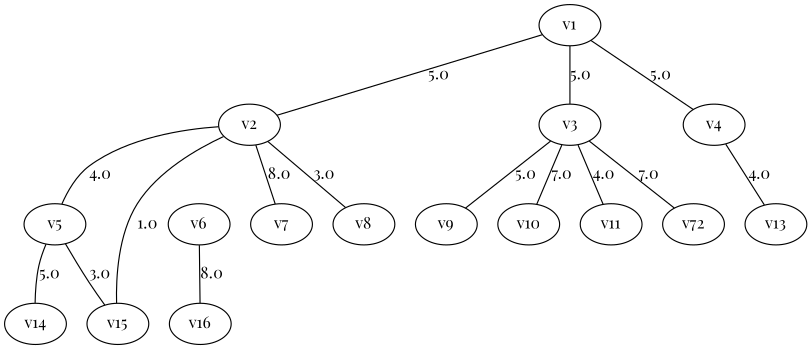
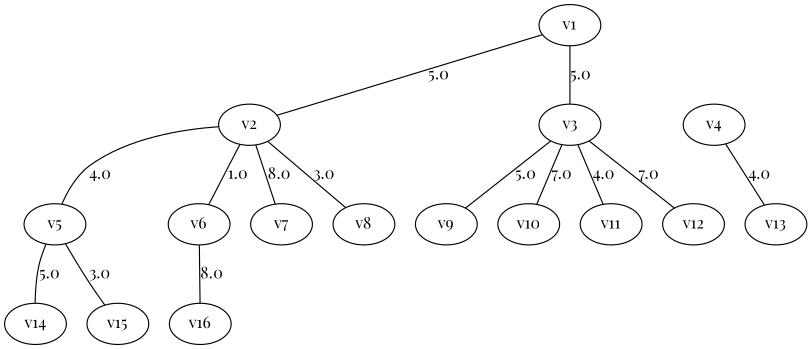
(642, 75) -> none
(140, 201) -> (224, 175)
(694, 224) -> (694, 224)
